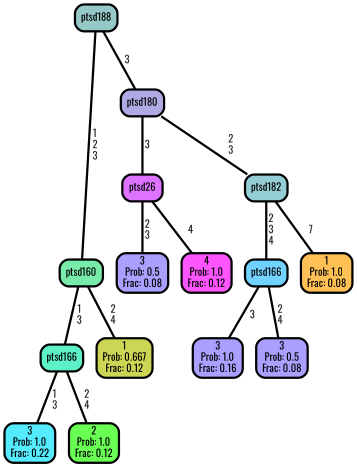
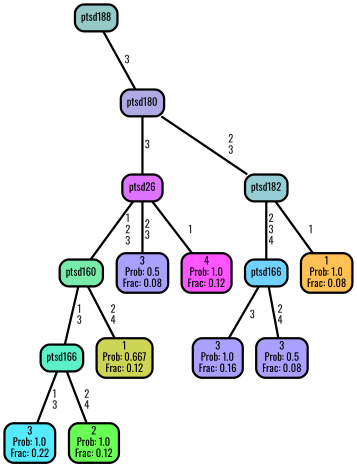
(89, 145) -> (112, 230)
(189, 230) -> (189, 230)
(310, 230) -> (310, 230)
